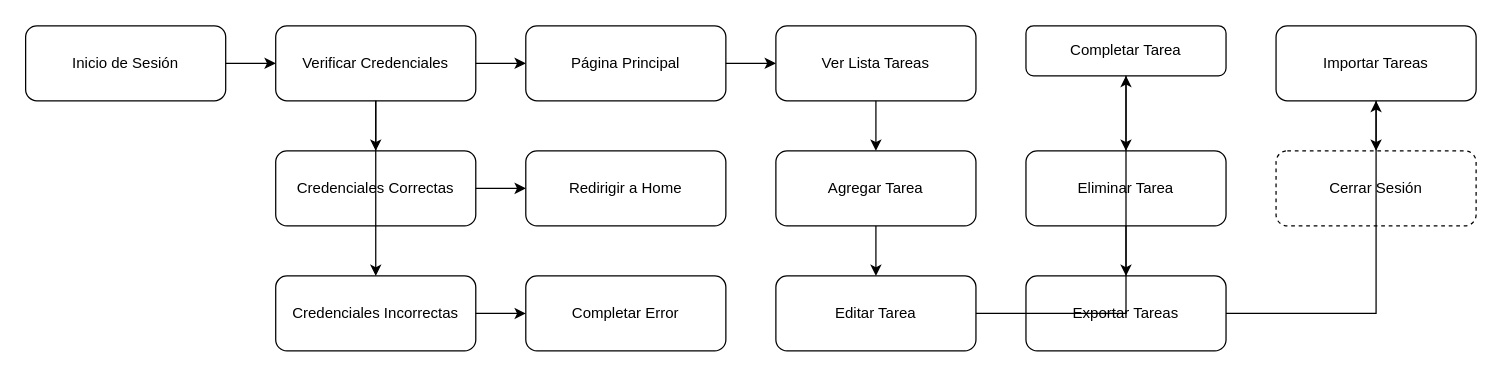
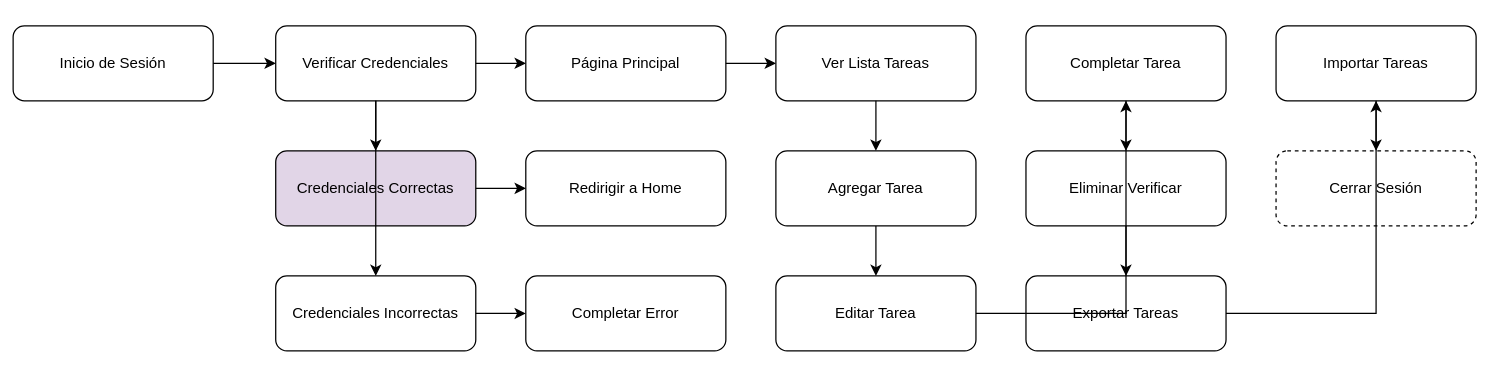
(1126, 51) -> (1126, 63)
(126, 63) -> (113, 63)
(376, 188) -> (376, 188)
(1126, 188) -> (1126, 188)
